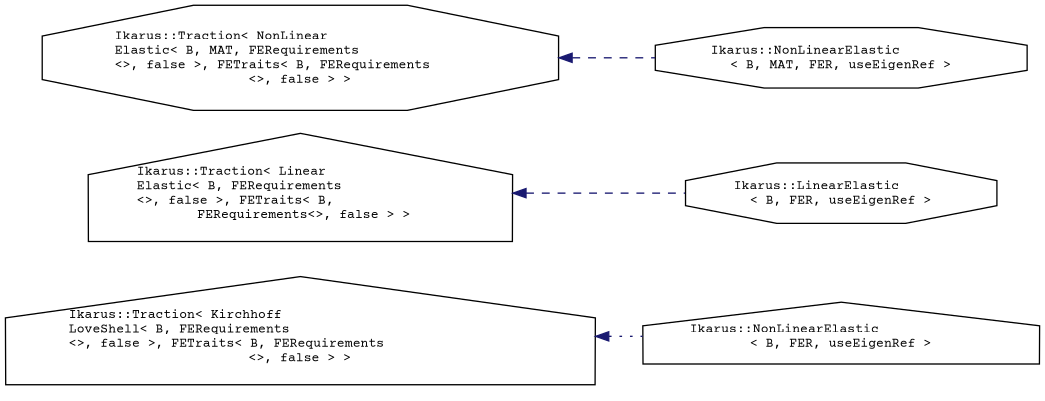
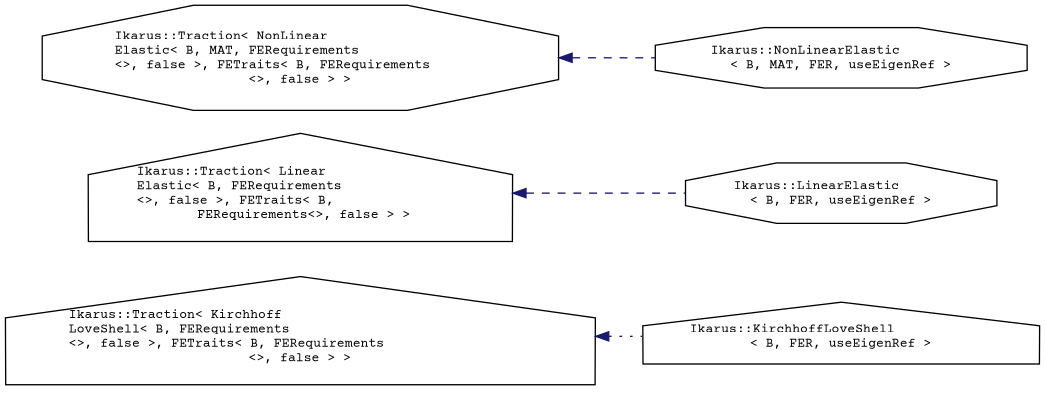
(841, 336) -> (841, 336)
